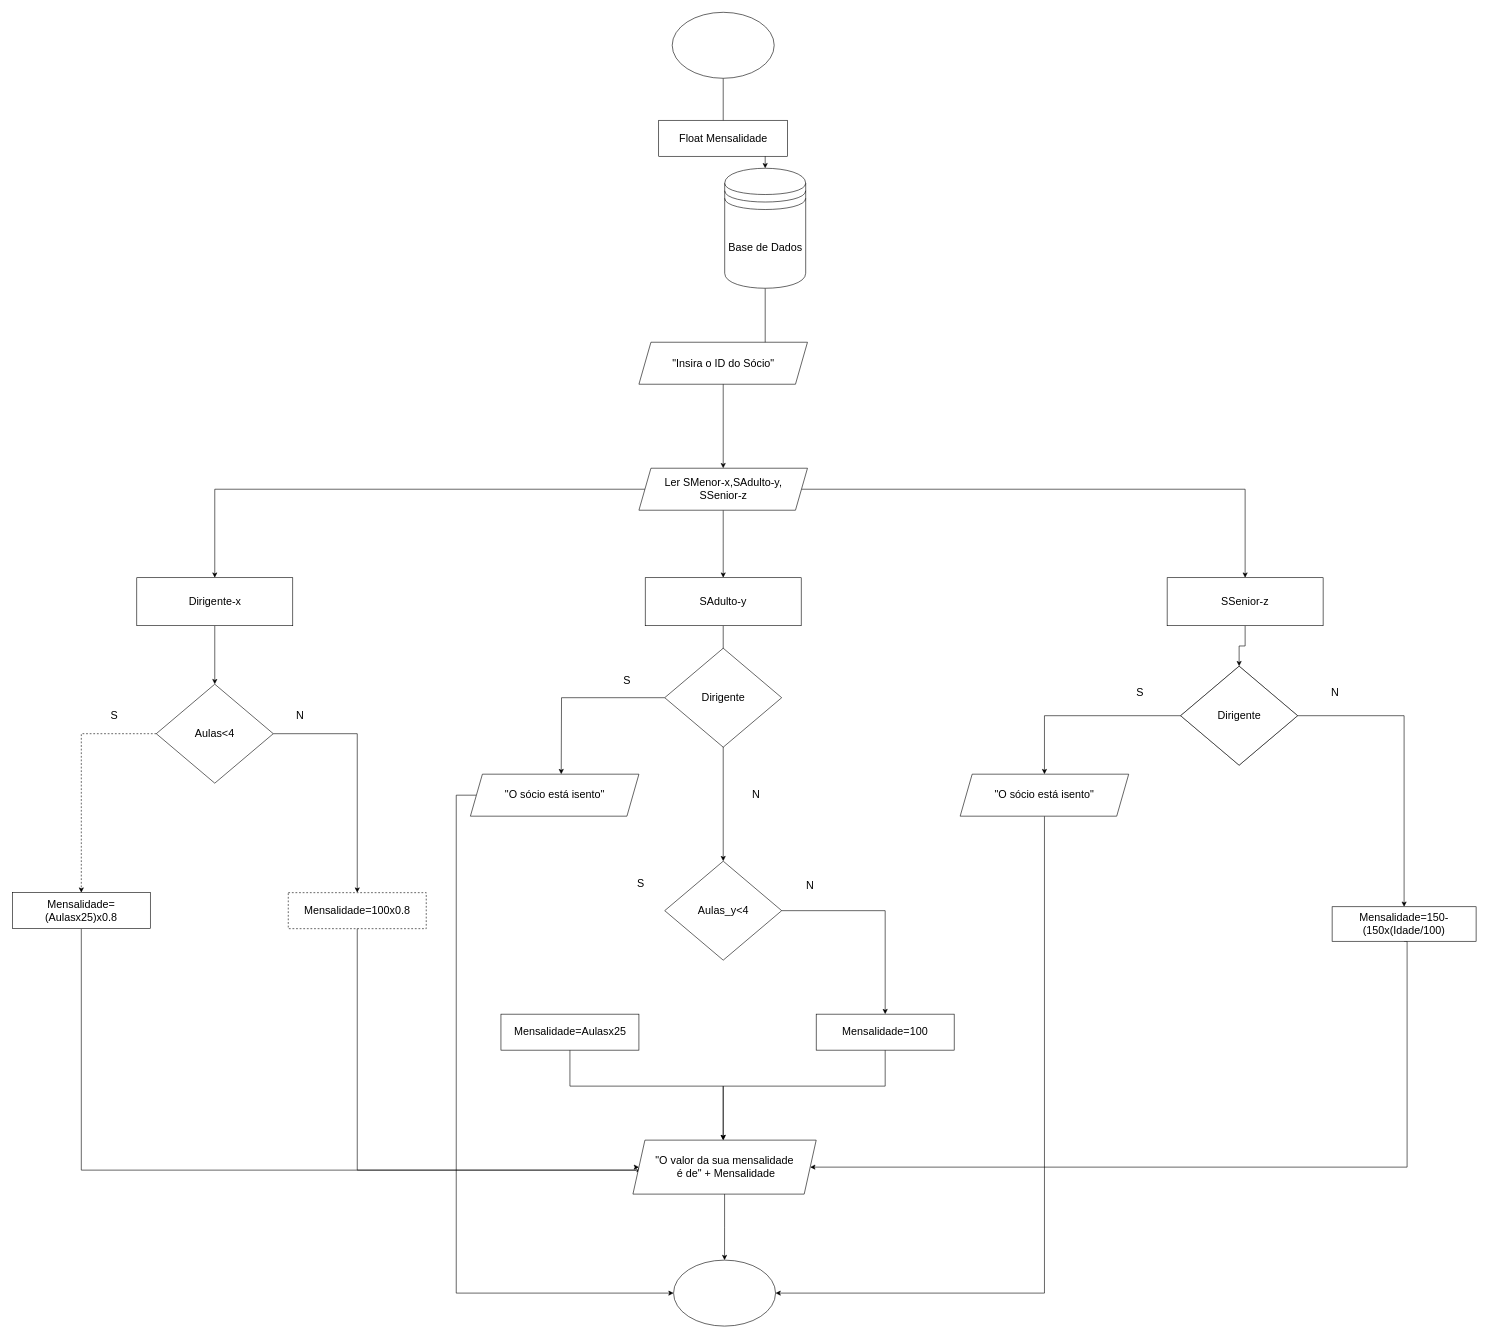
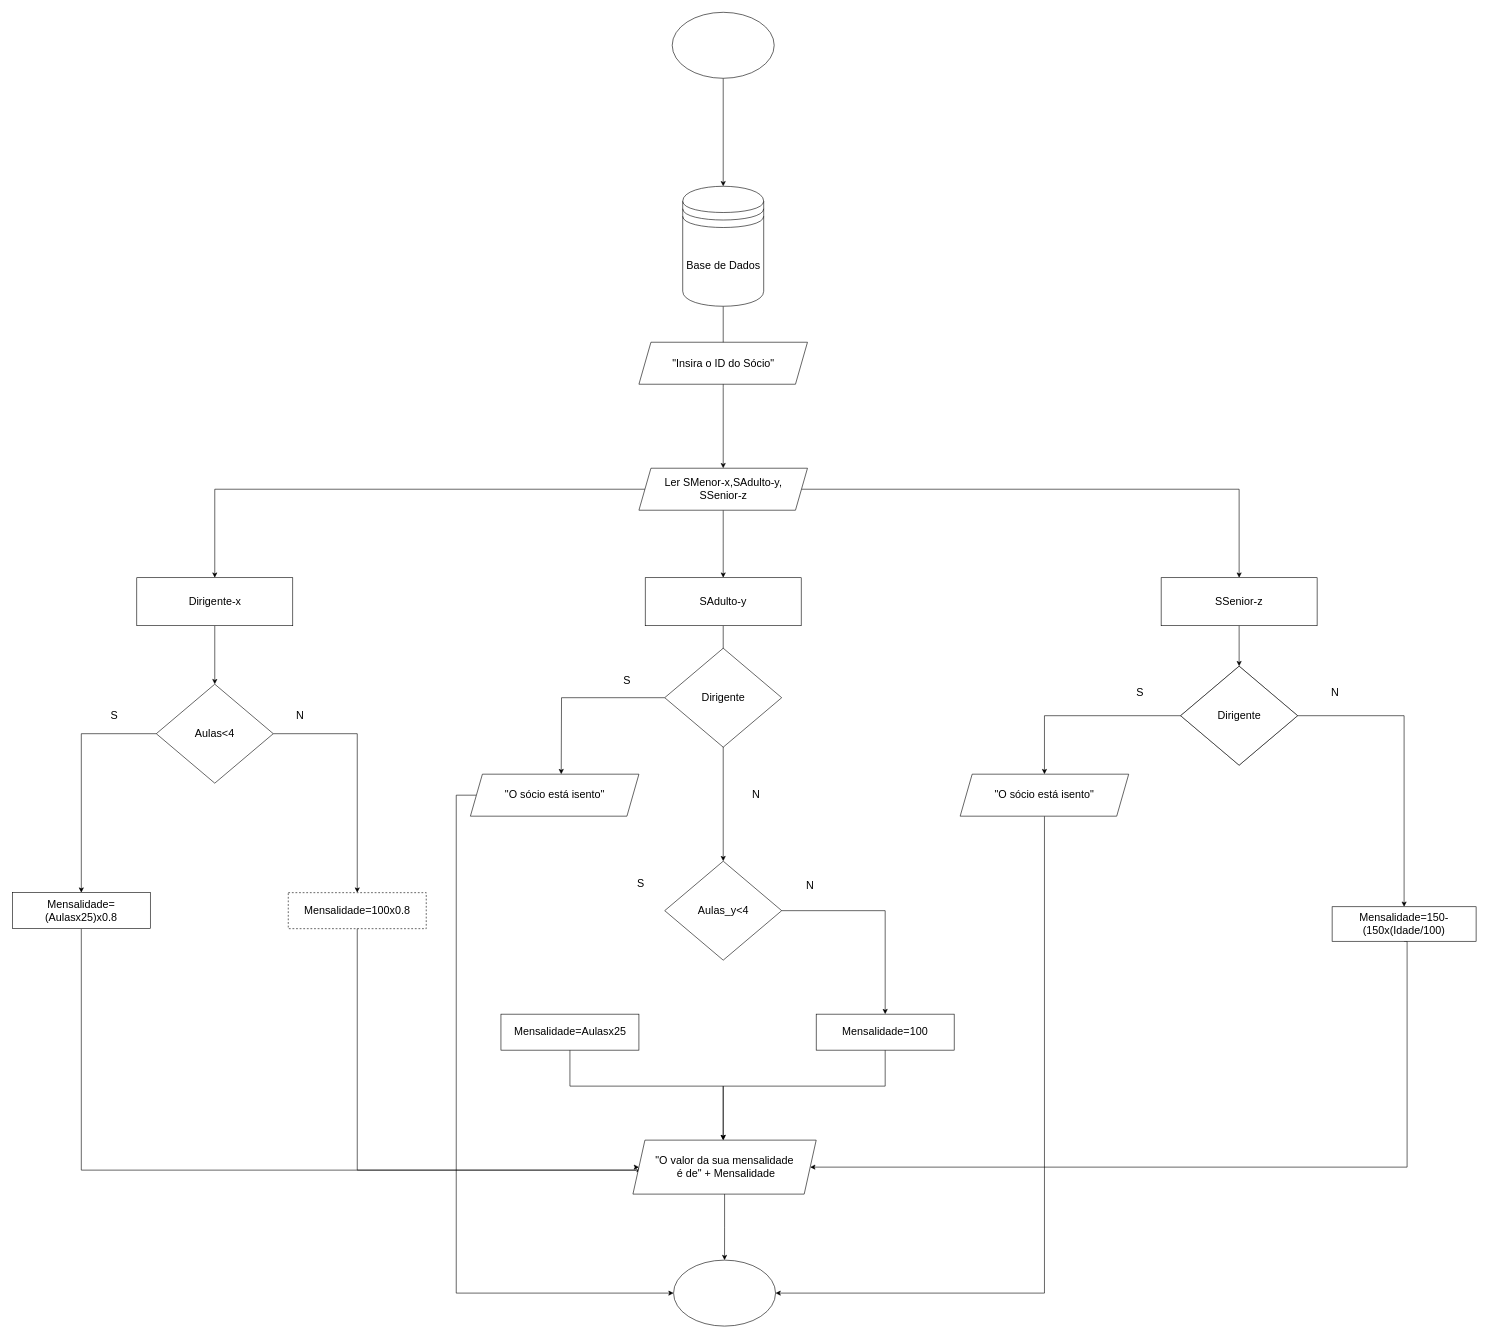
(723, 138) -> none
(765, 228) -> (723, 246)
(1245, 602) -> (1239, 602)
(81, 774) -> (81, 774)
